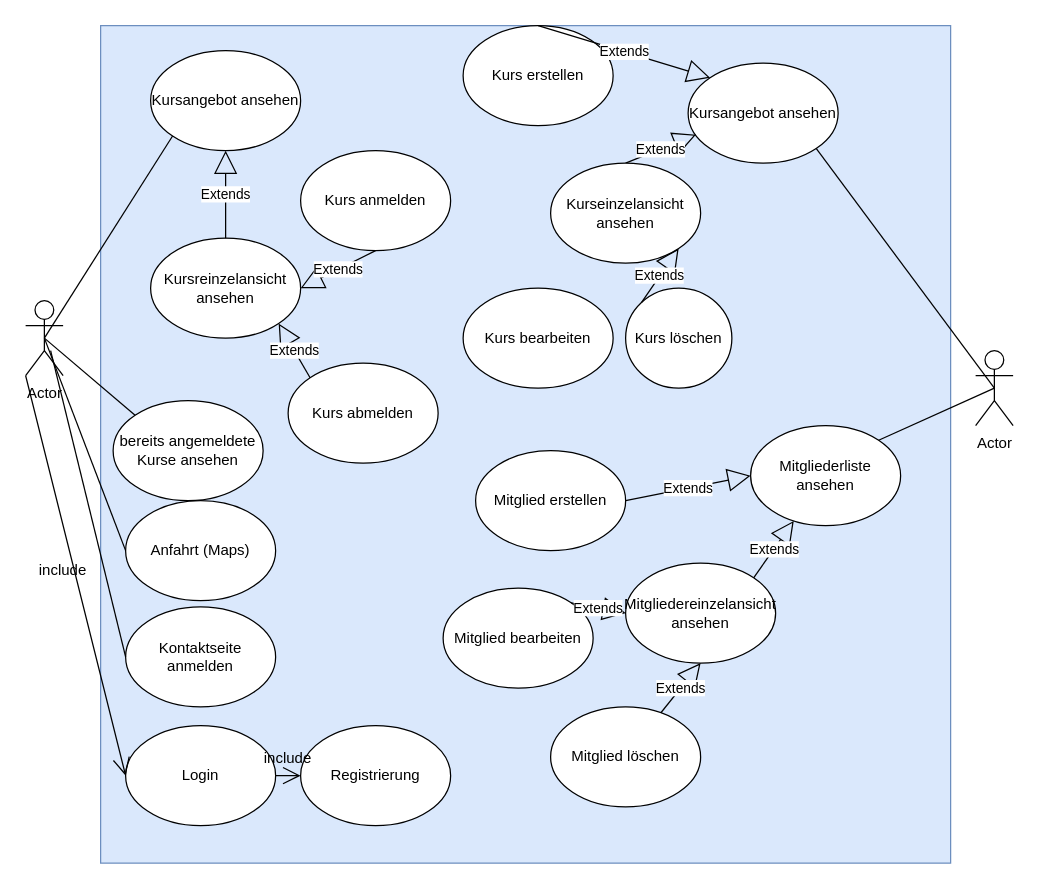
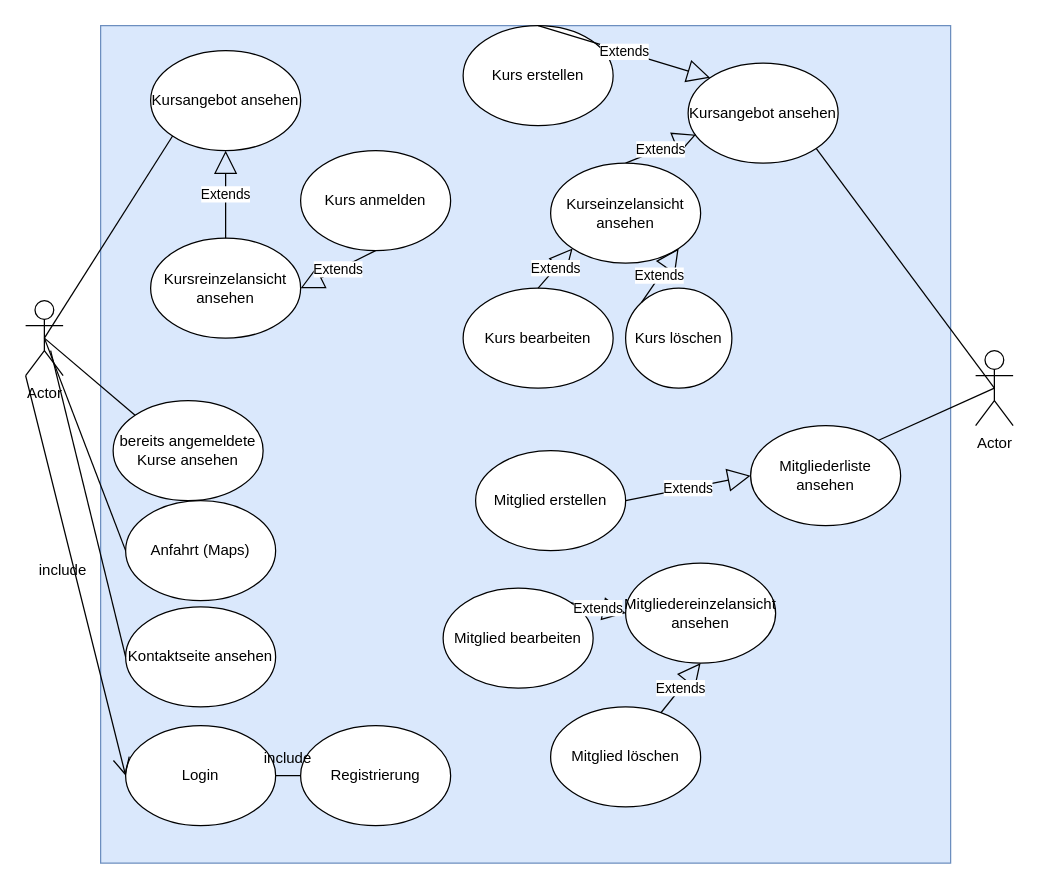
none -> (548, 277)
(300, 360) -> none
(363, 413) -> none
(767, 559) -> none
(201, 657) -> (201, 657)
(294, 776) -> (295, 776)
